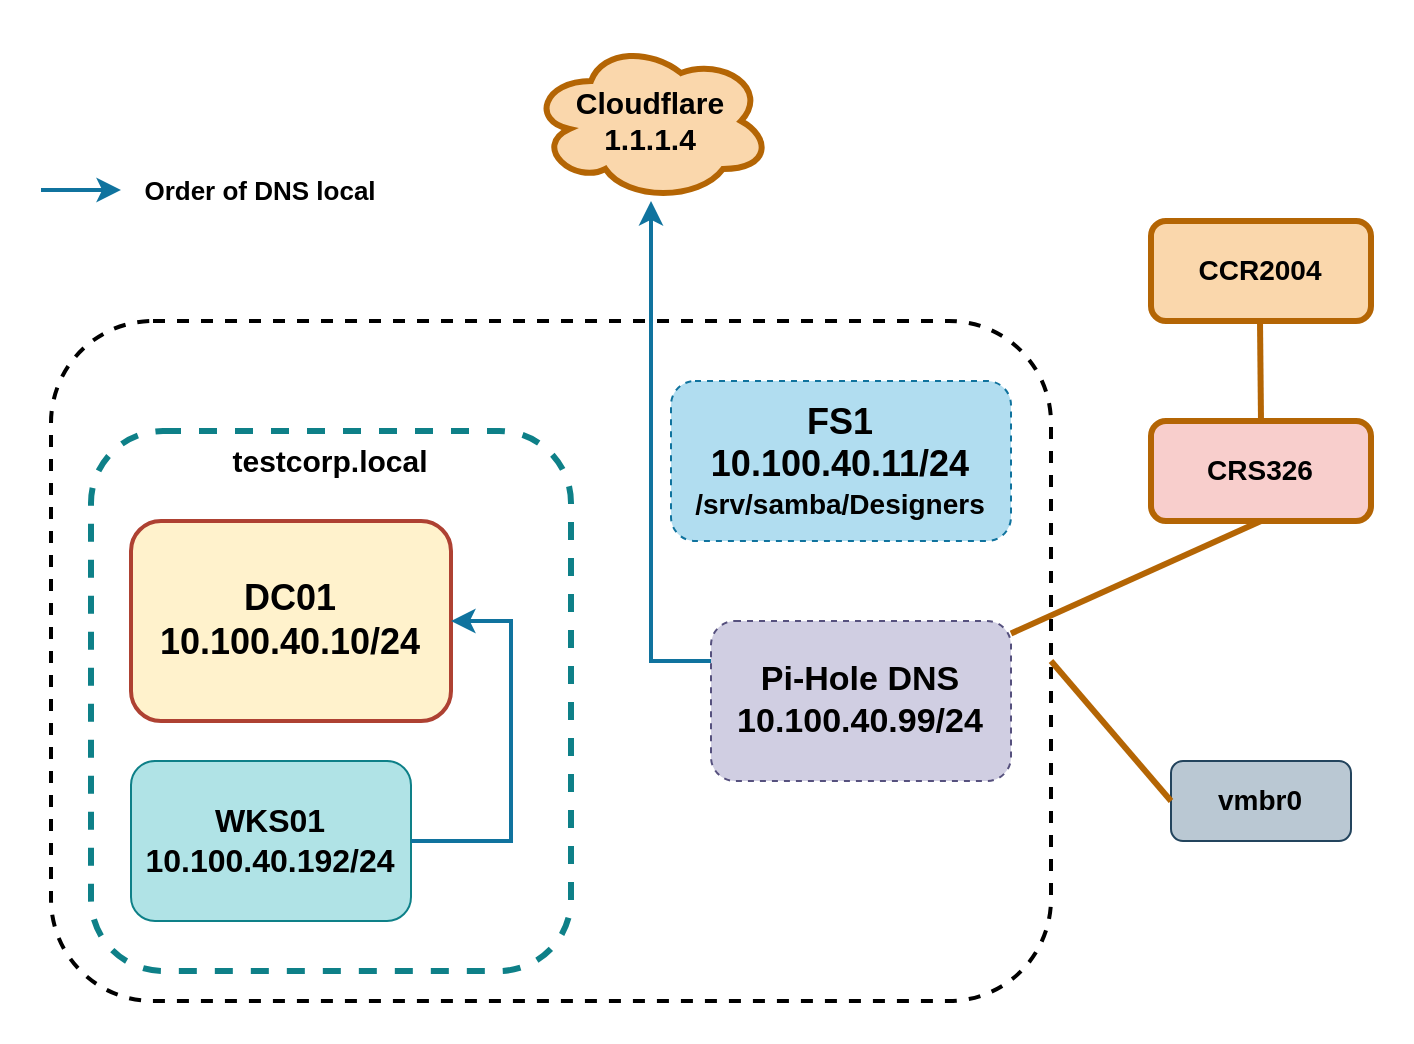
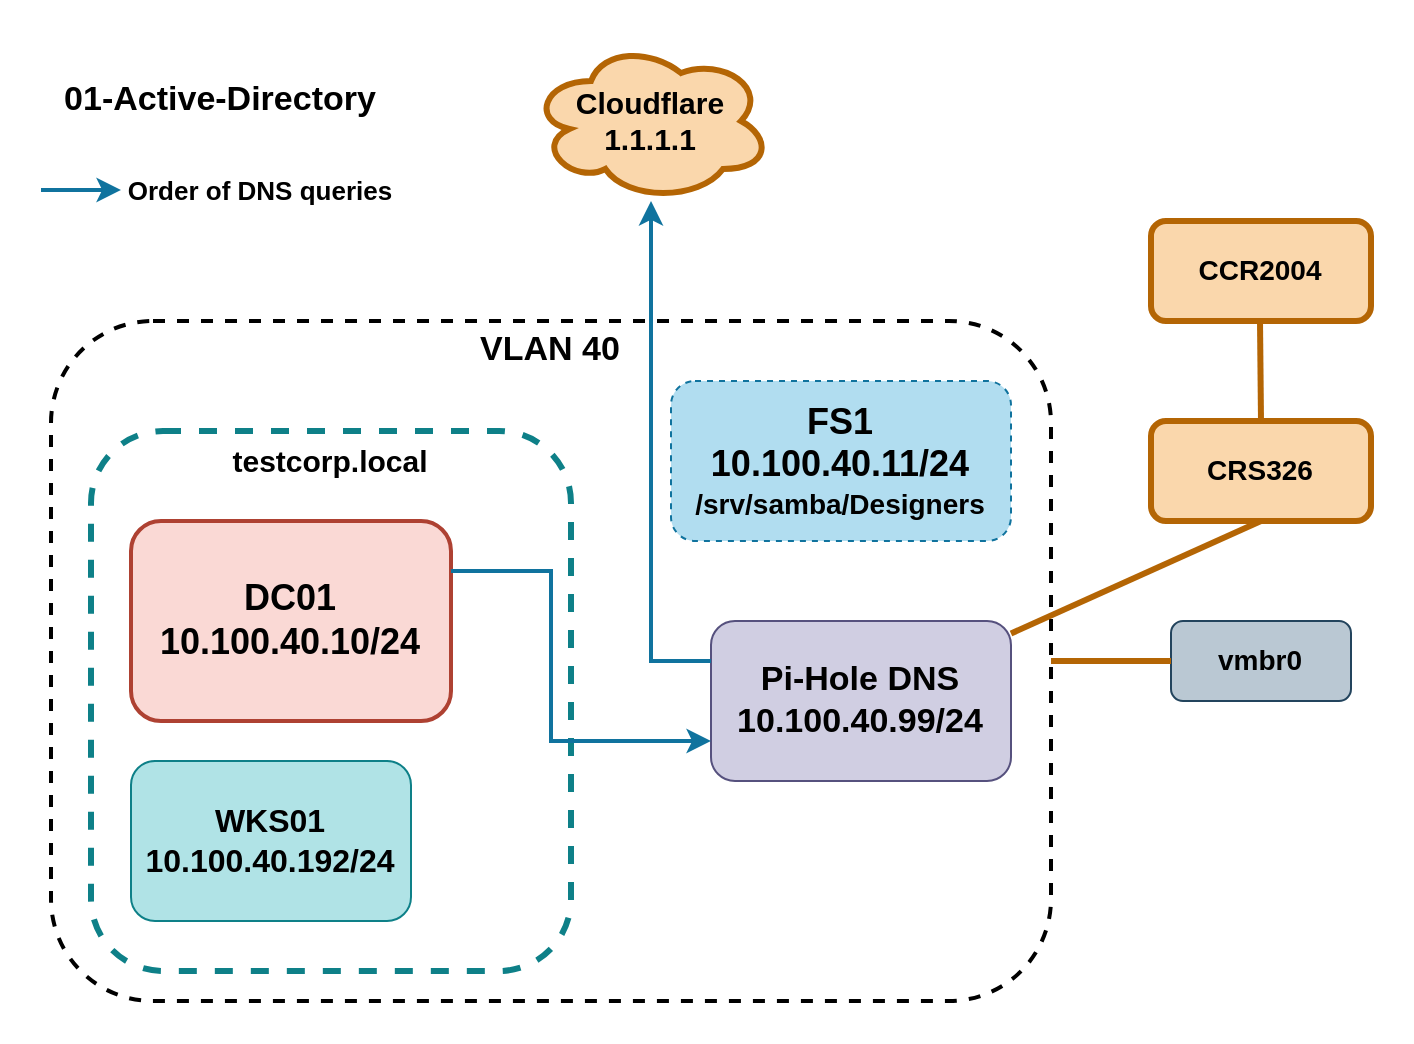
none -> (221, 101)
(651, 121) -> (651, 121)
(261, 191) -> (261, 191)
none -> (551, 351)
(1261, 471) -> (1261, 471)
(291, 621) -> (291, 621)
none -> (551, 677)
(861, 701) -> (861, 701)
(511, 760) -> none
(1261, 801) -> (1261, 661)
